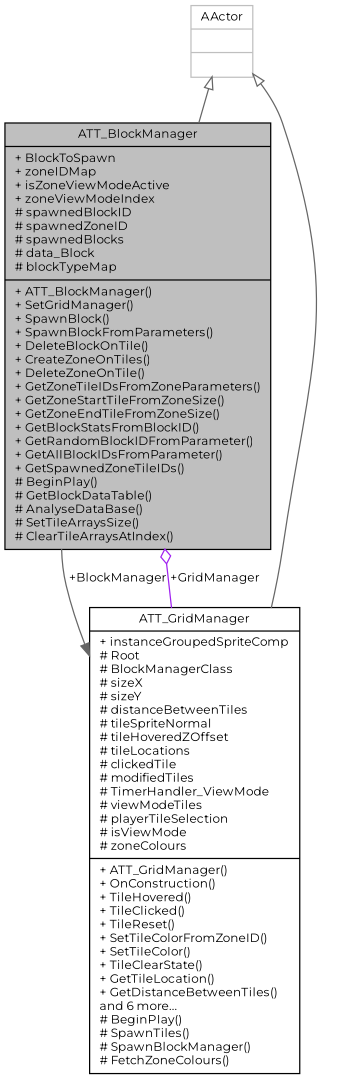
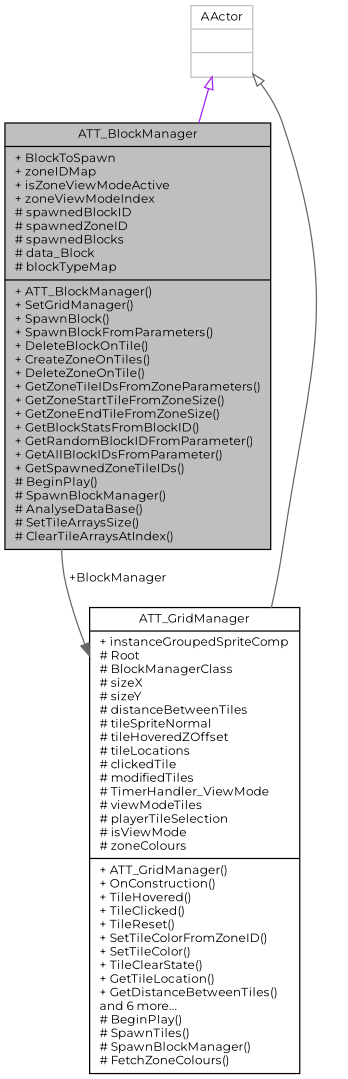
(204, 106) -> (204, 106)
(84, 496) -> (91, 496)
(169, 586) -> none
